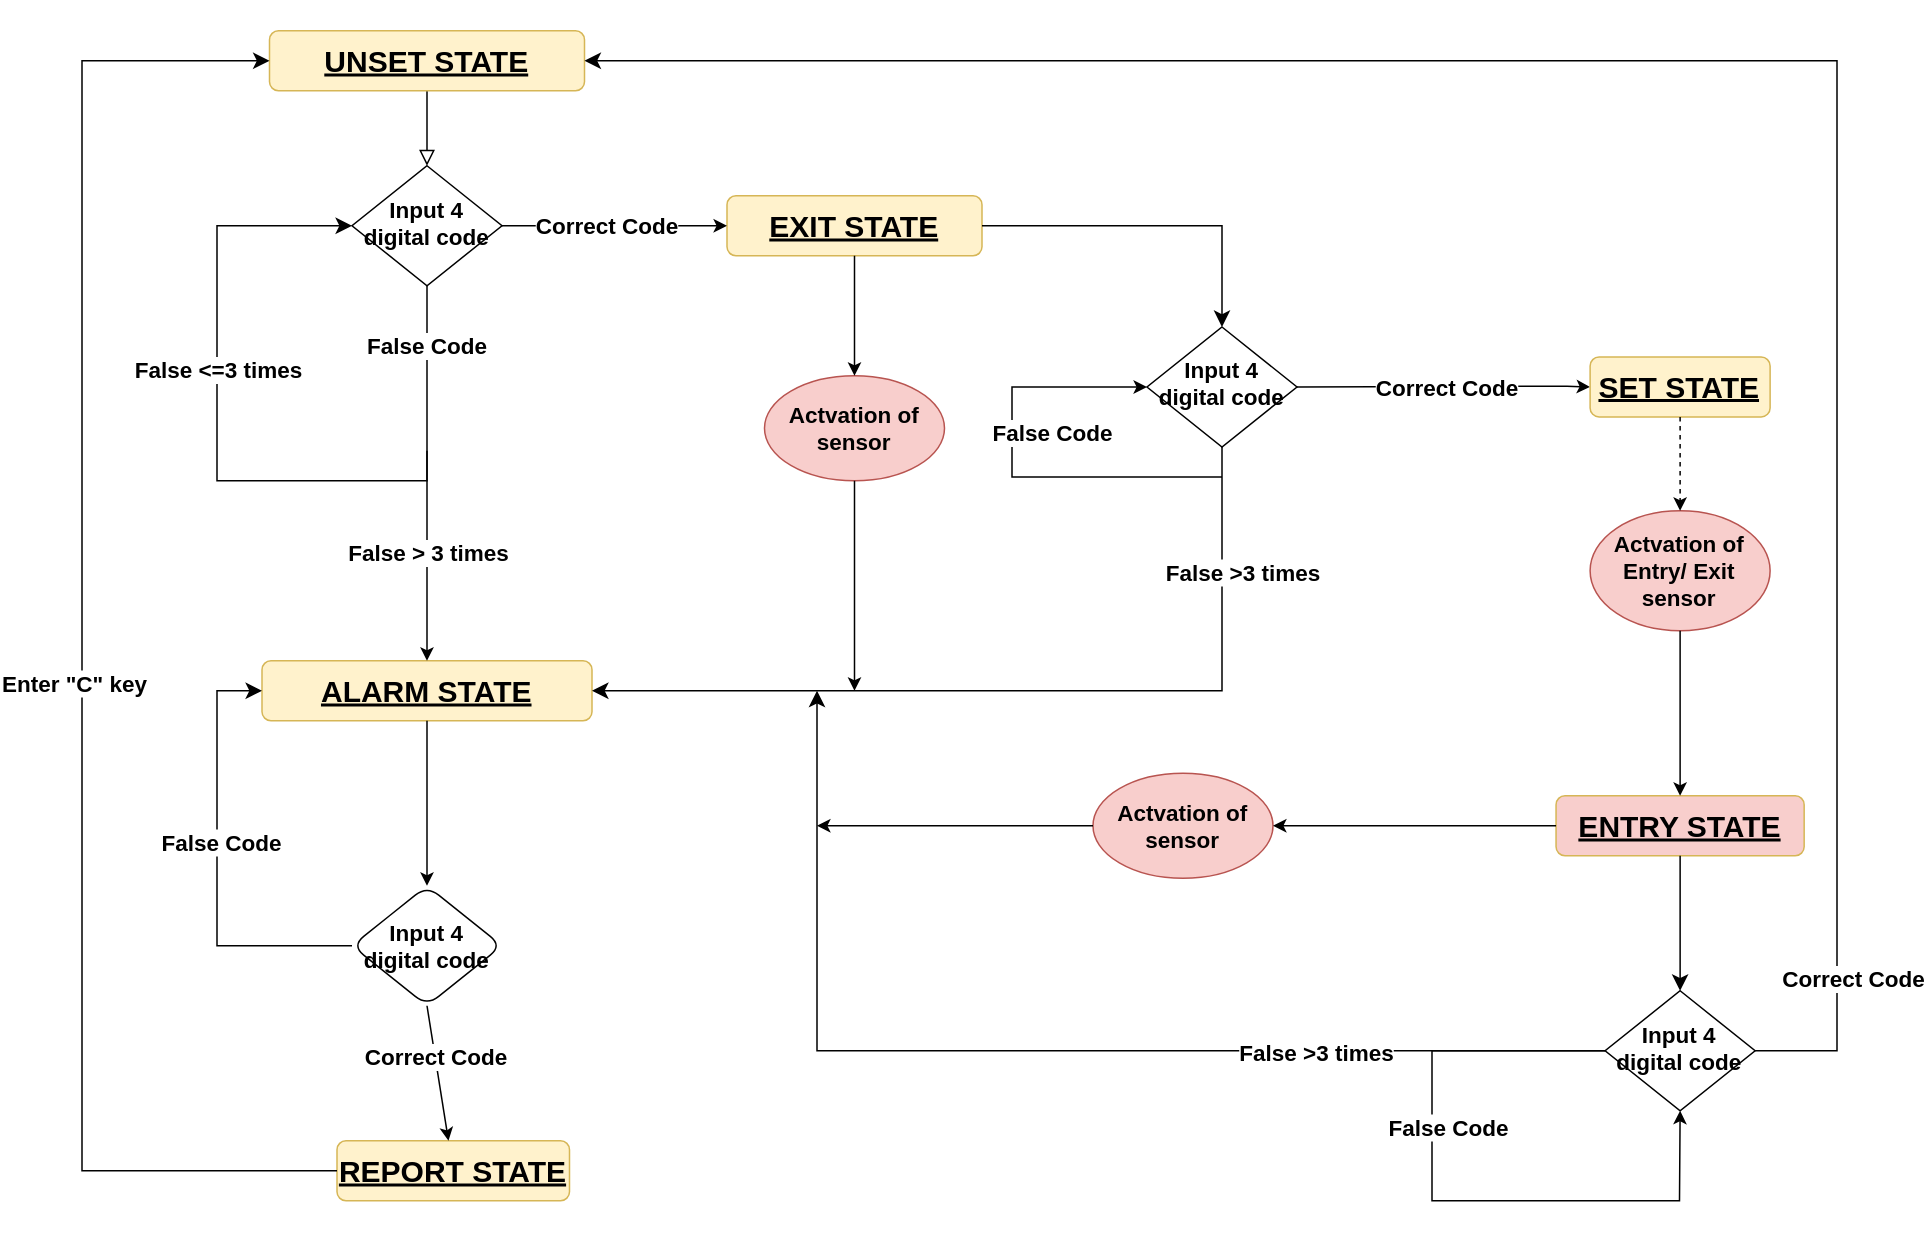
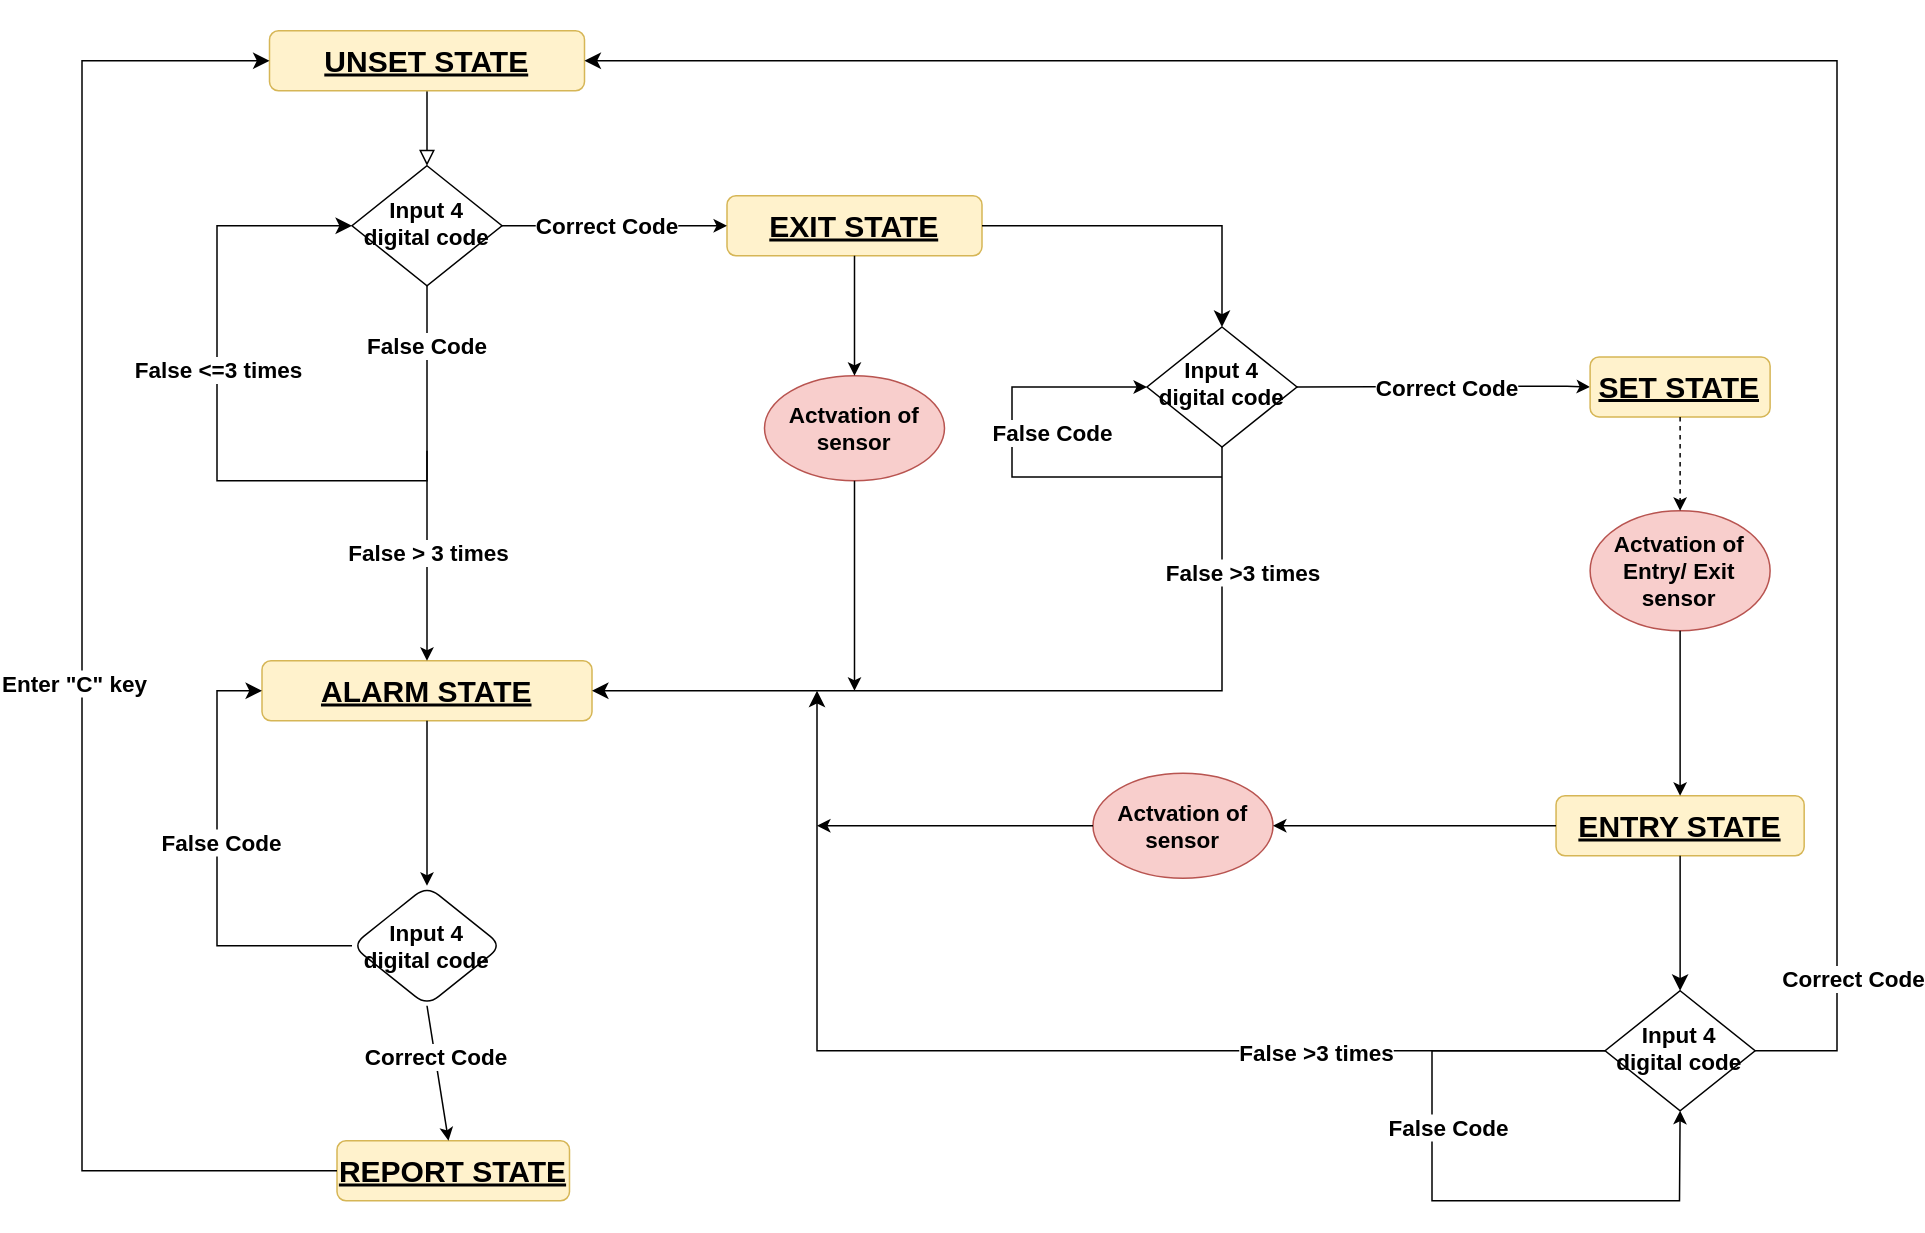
(1680, 826) -> (1680, 826)
